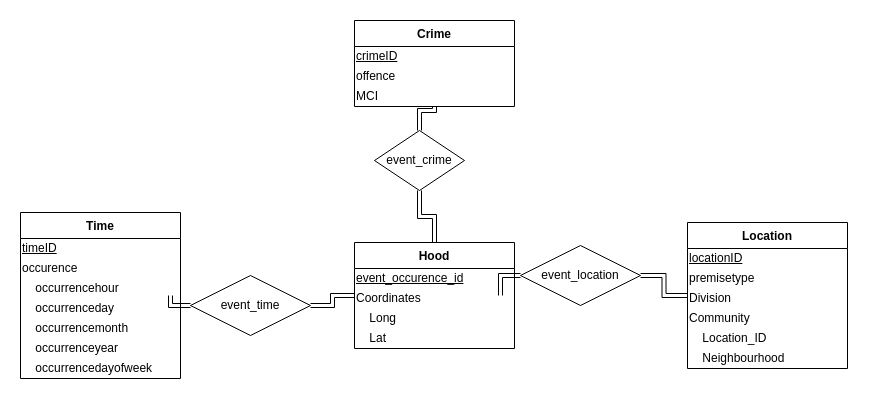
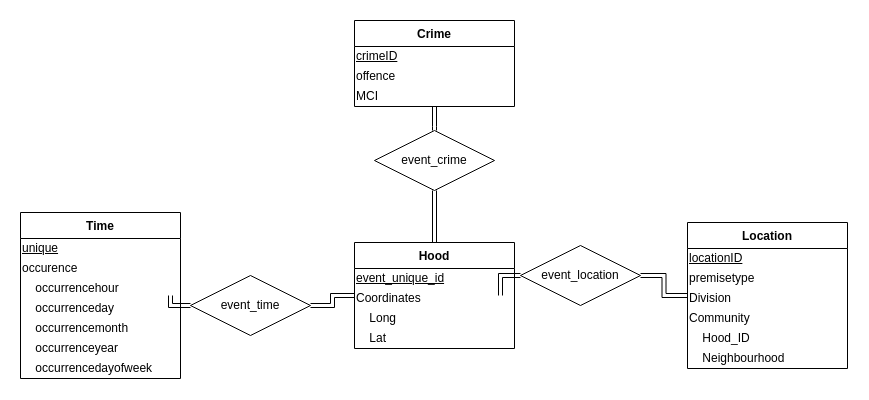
(420, 161) -> (435, 161)
(41, 249) -> (41, 249)
(415, 279) -> (404, 279)
(725, 339) -> (713, 339)
